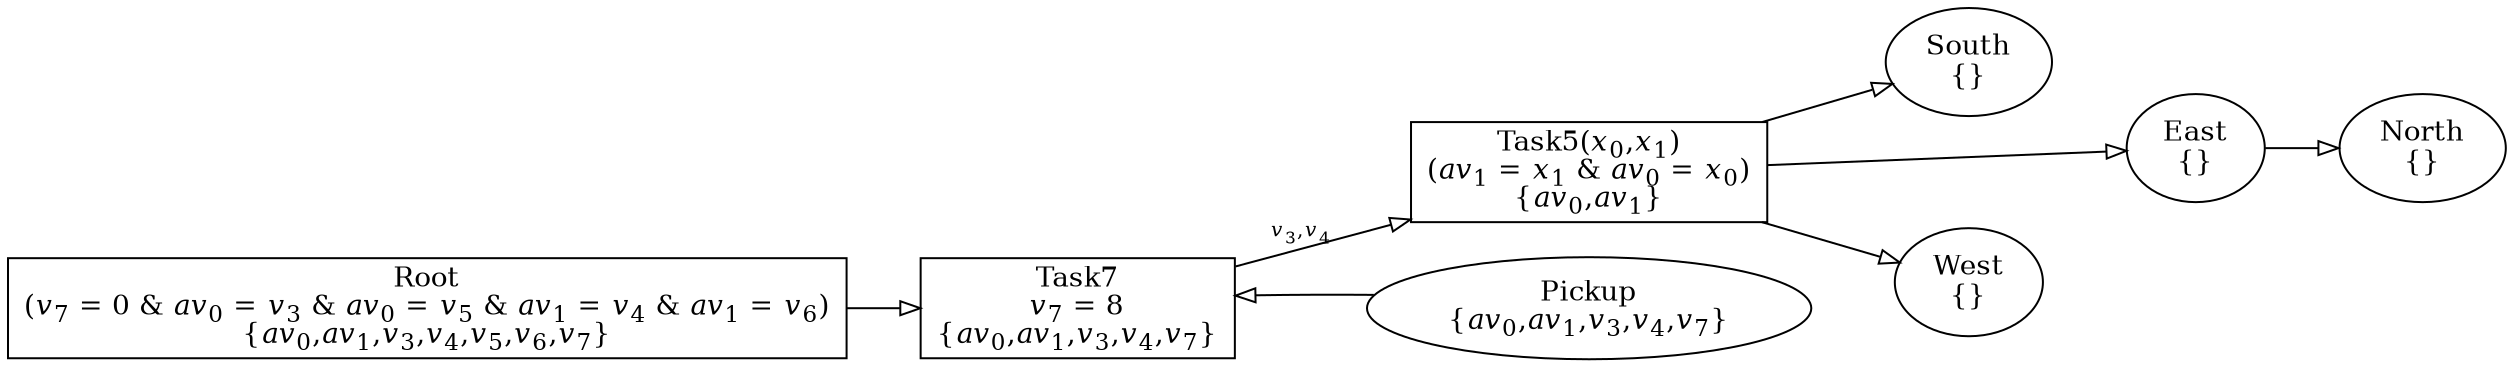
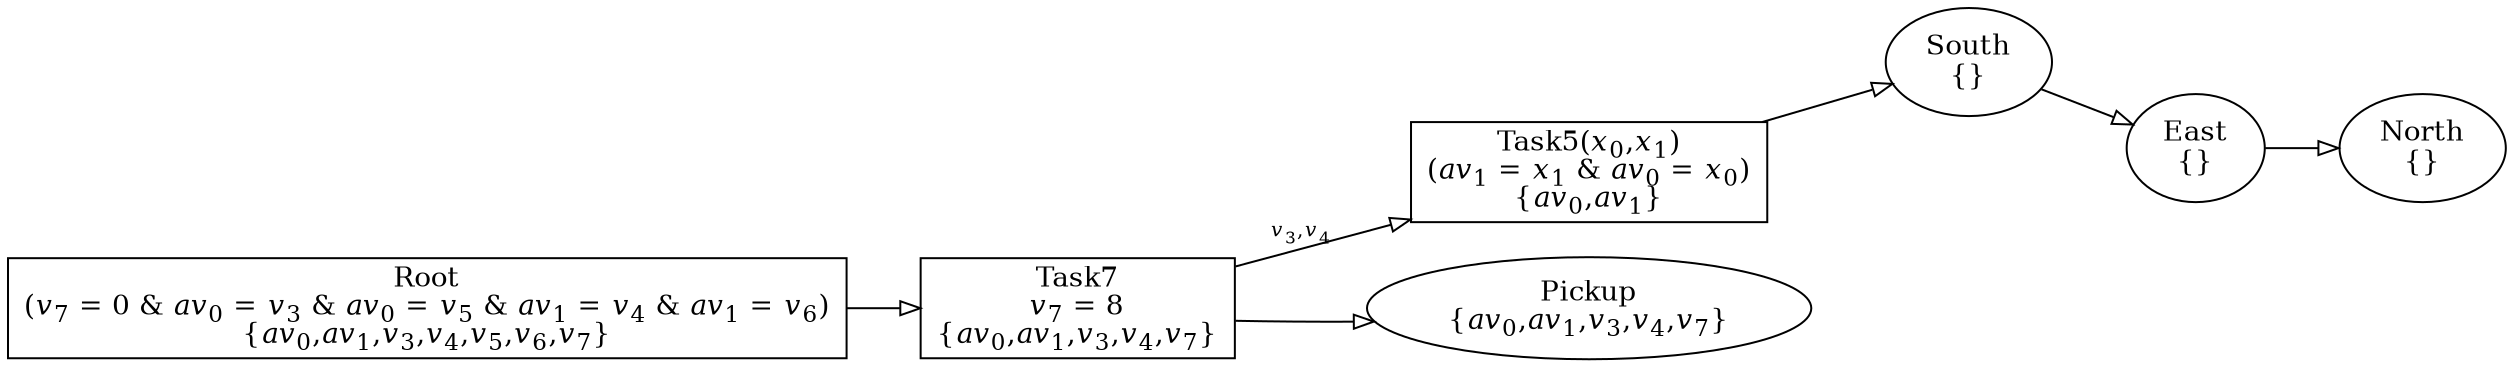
(1937, 158) -> (2077, 103)
(1969, 282) -> none
(1315, 295) -> (1295, 322)
